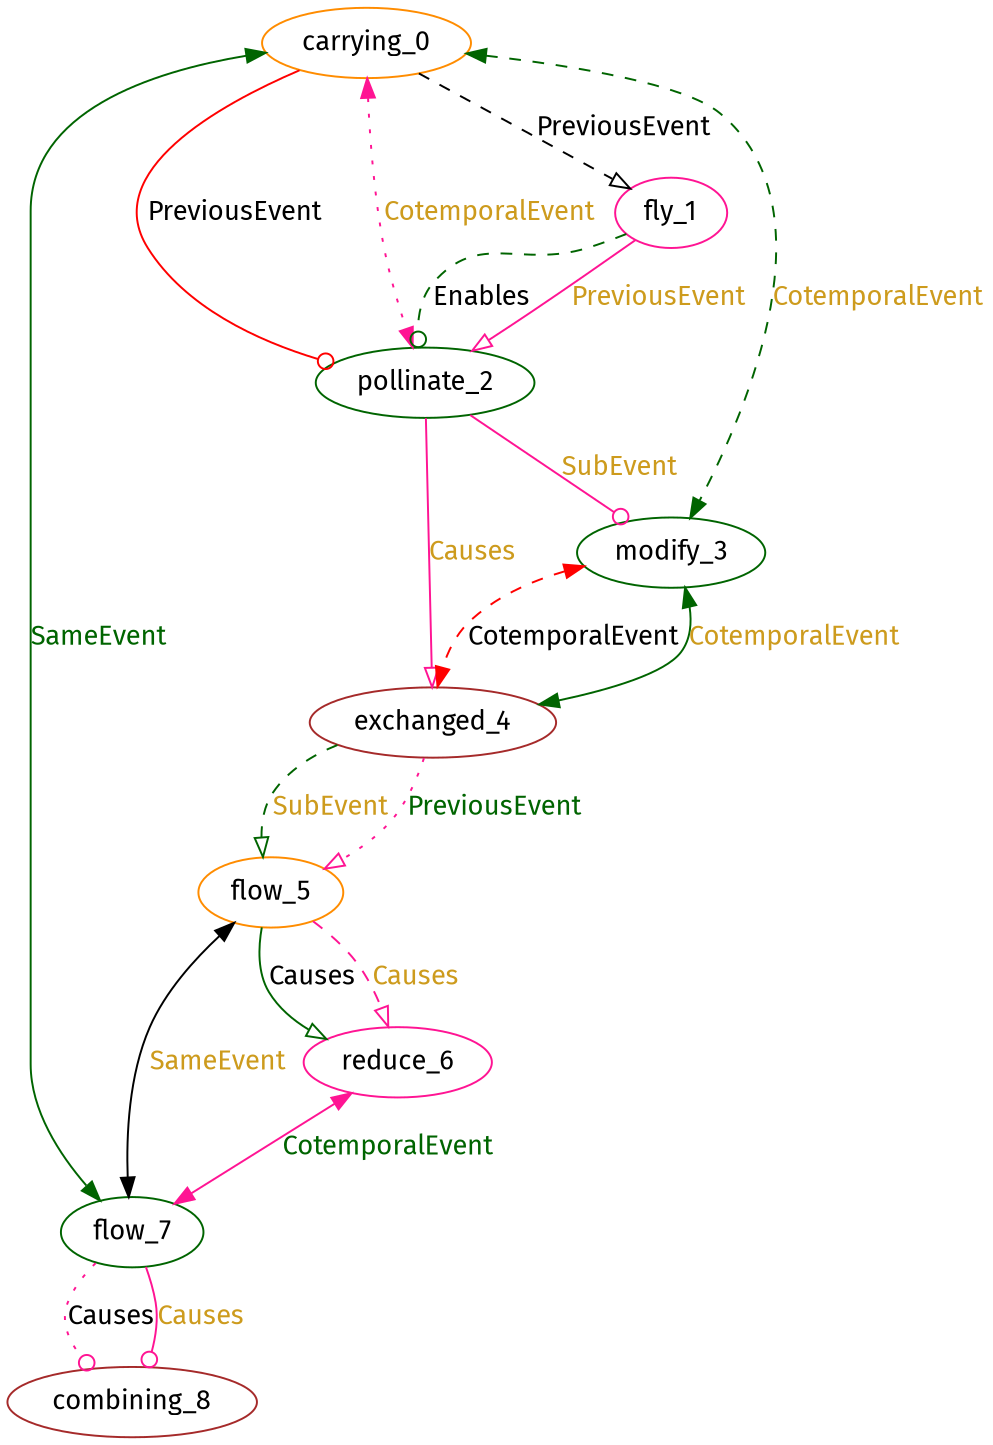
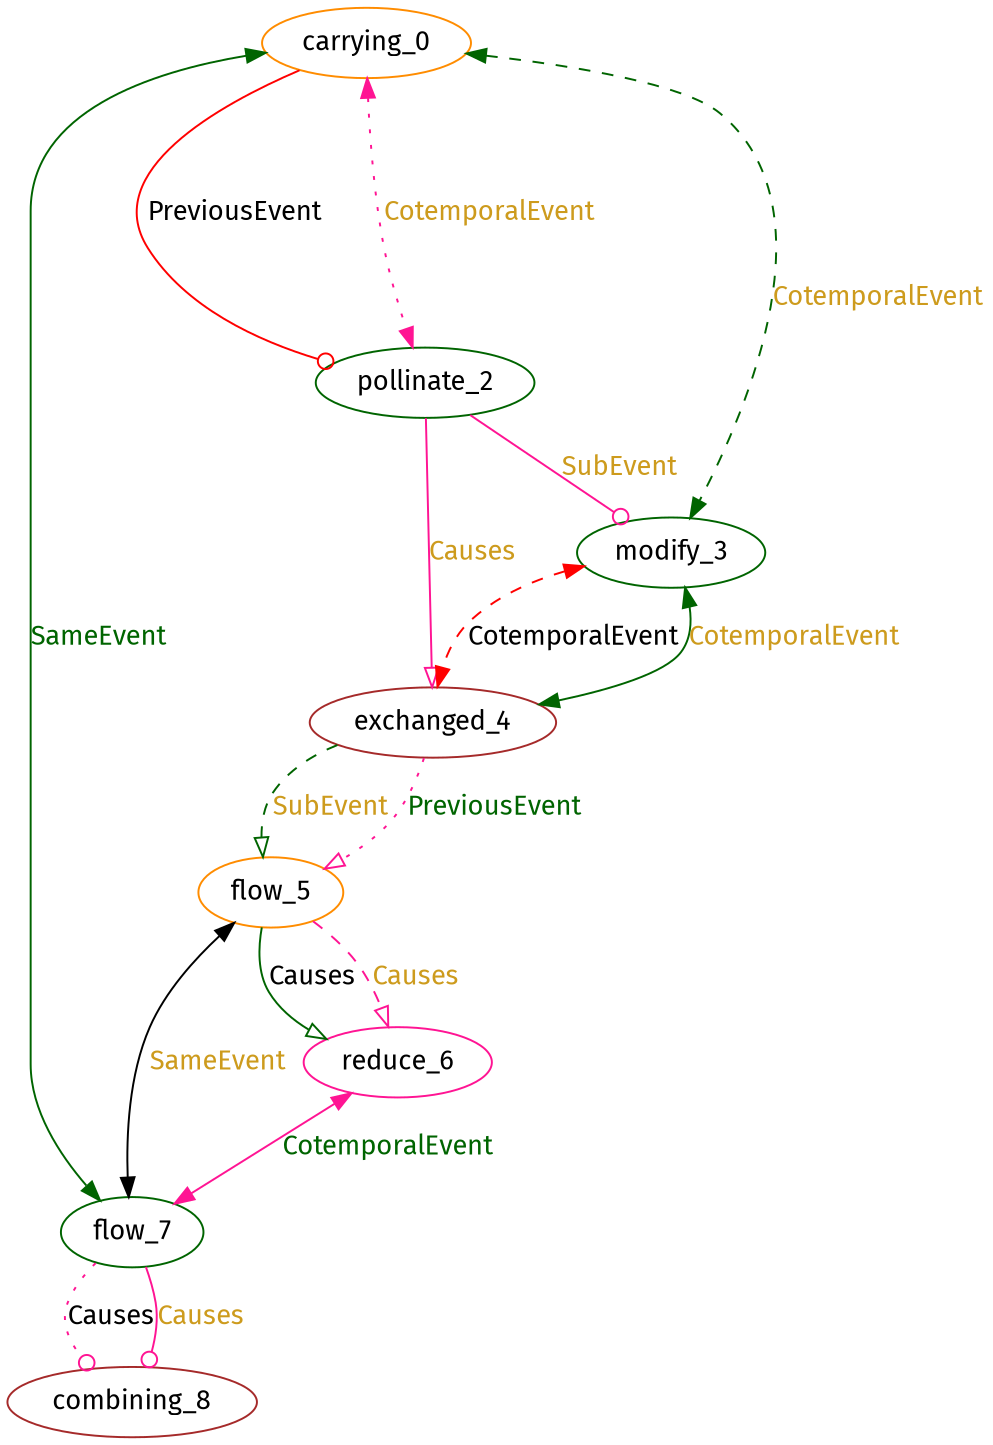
(671, 213) -> none
